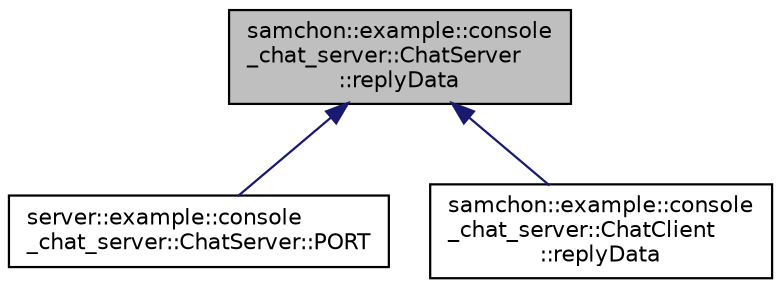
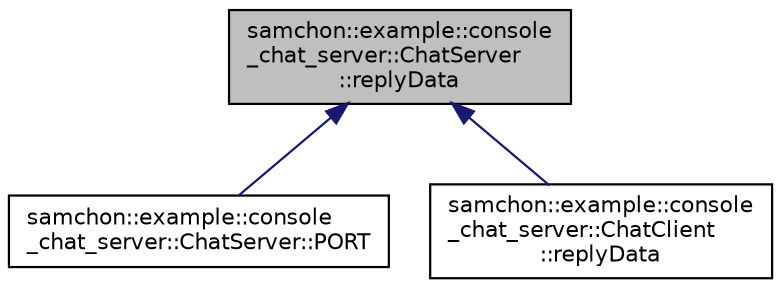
(199, 231) -> (199, 231)
